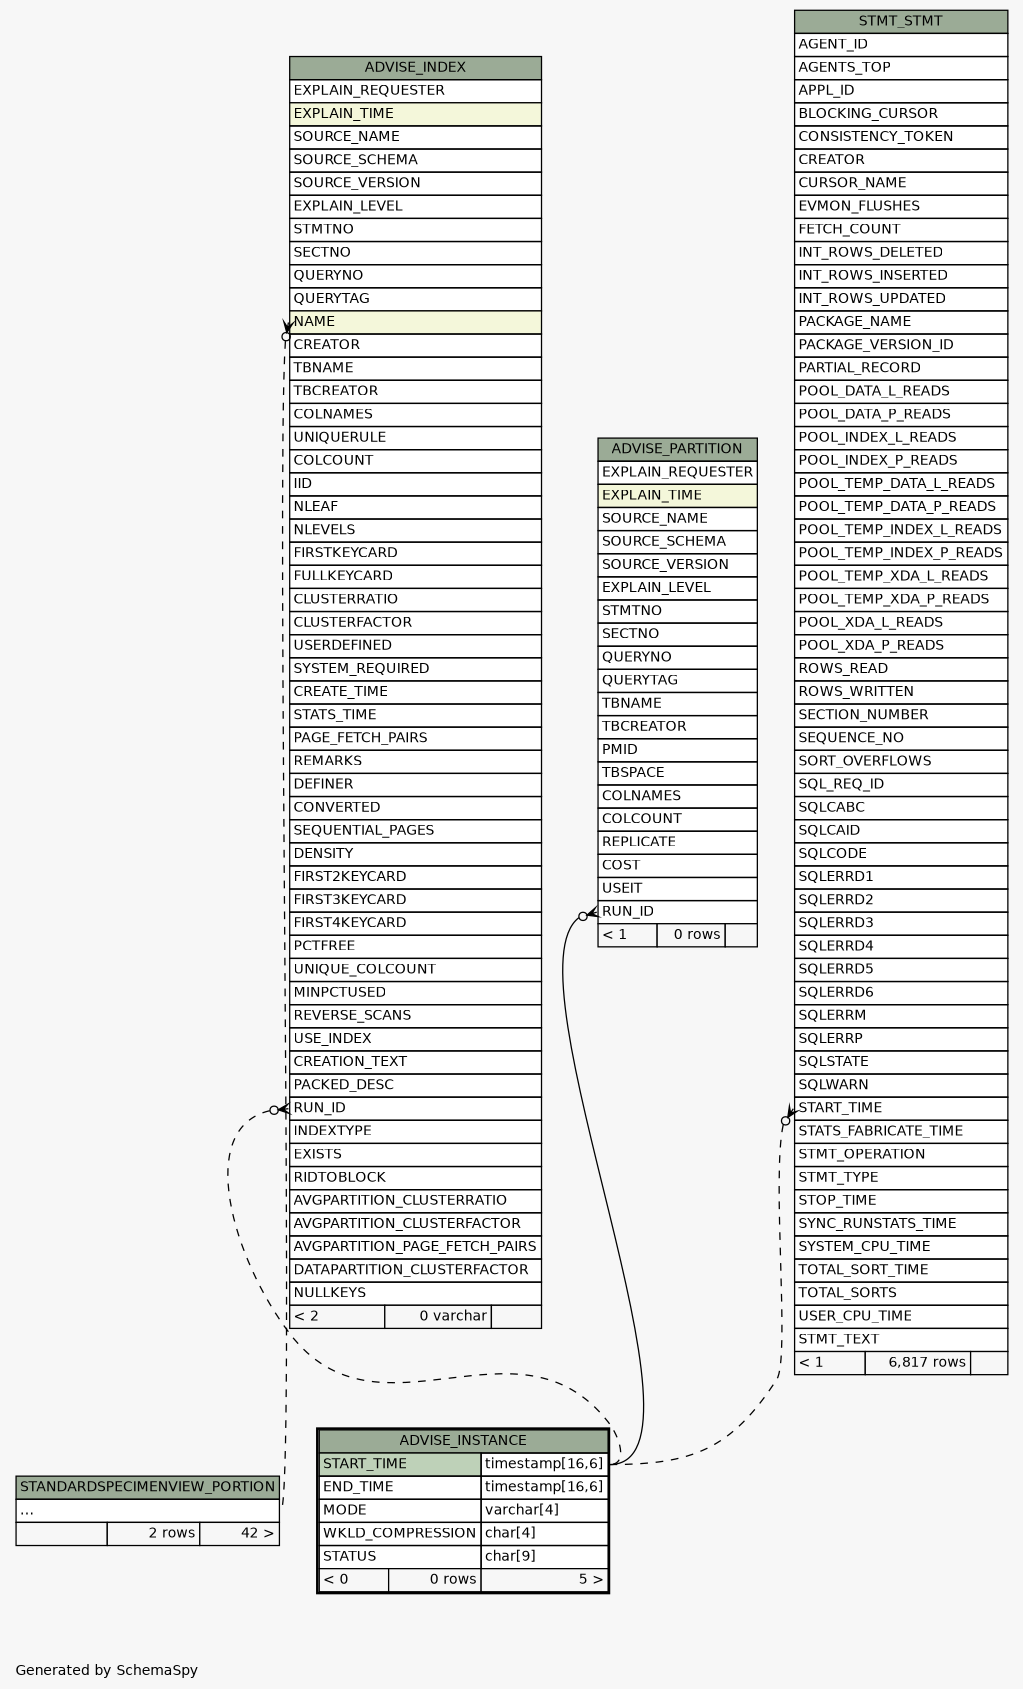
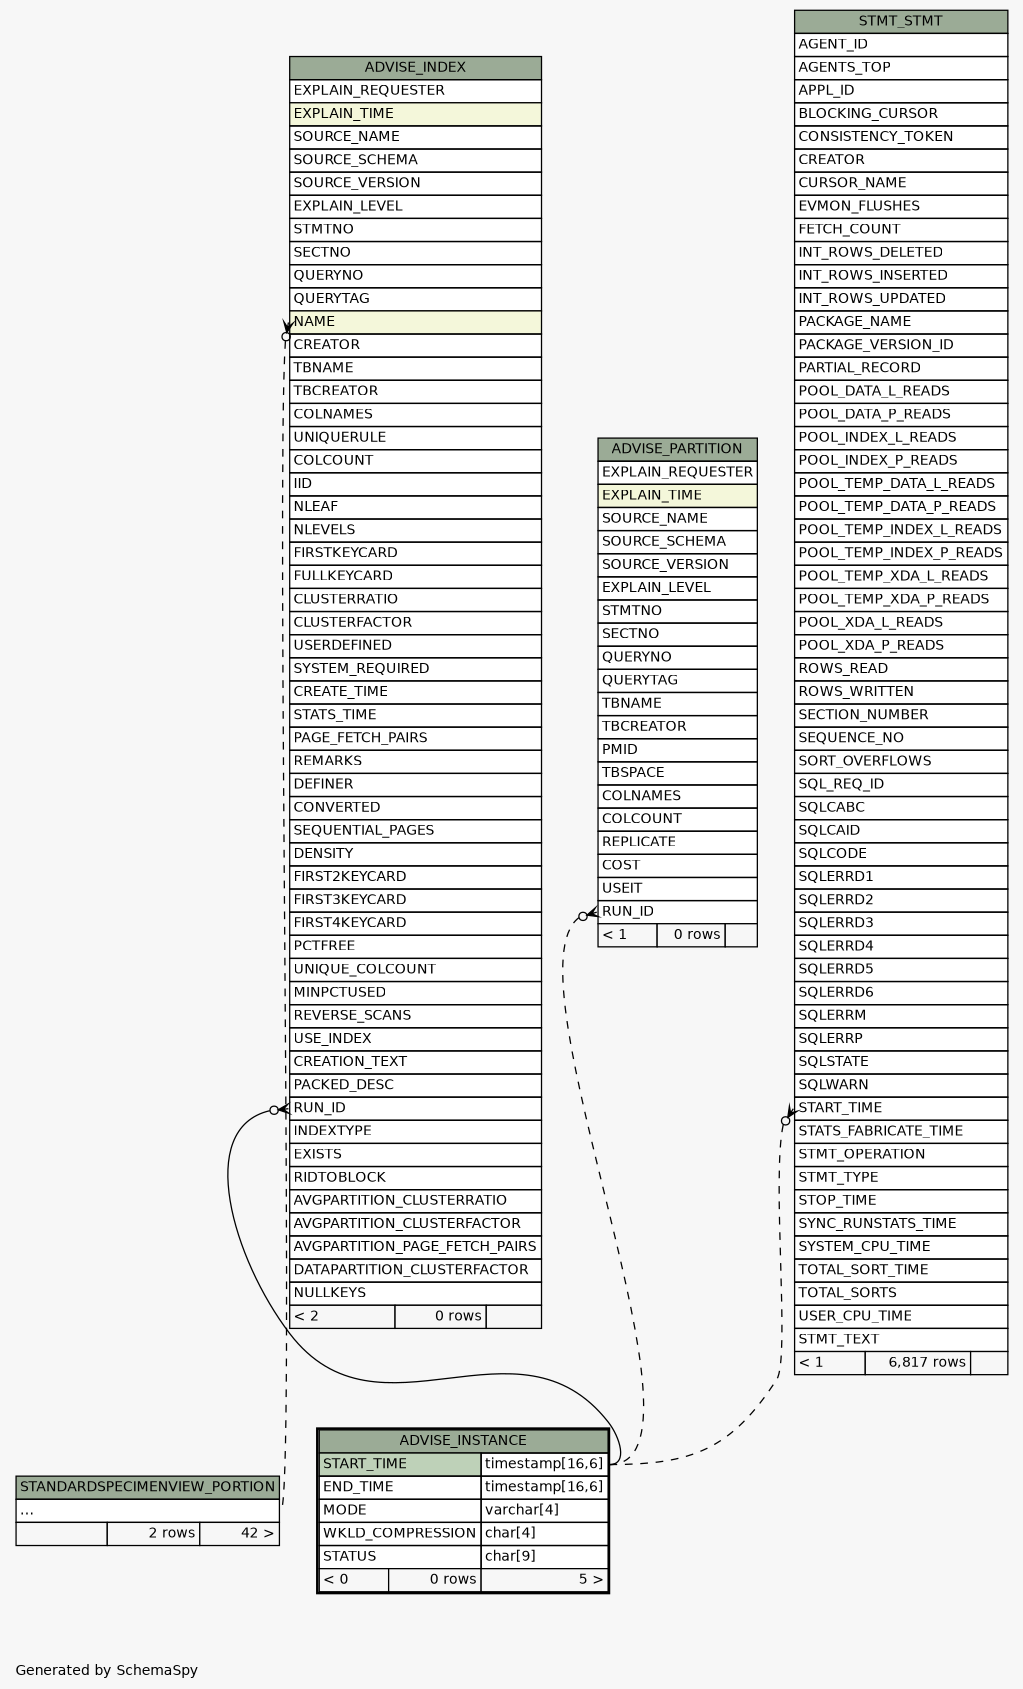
(605, 1197) -> (605, 1197)
(454, 1316) -> (459, 1316)
(348, 1374) -> (348, 1374)
